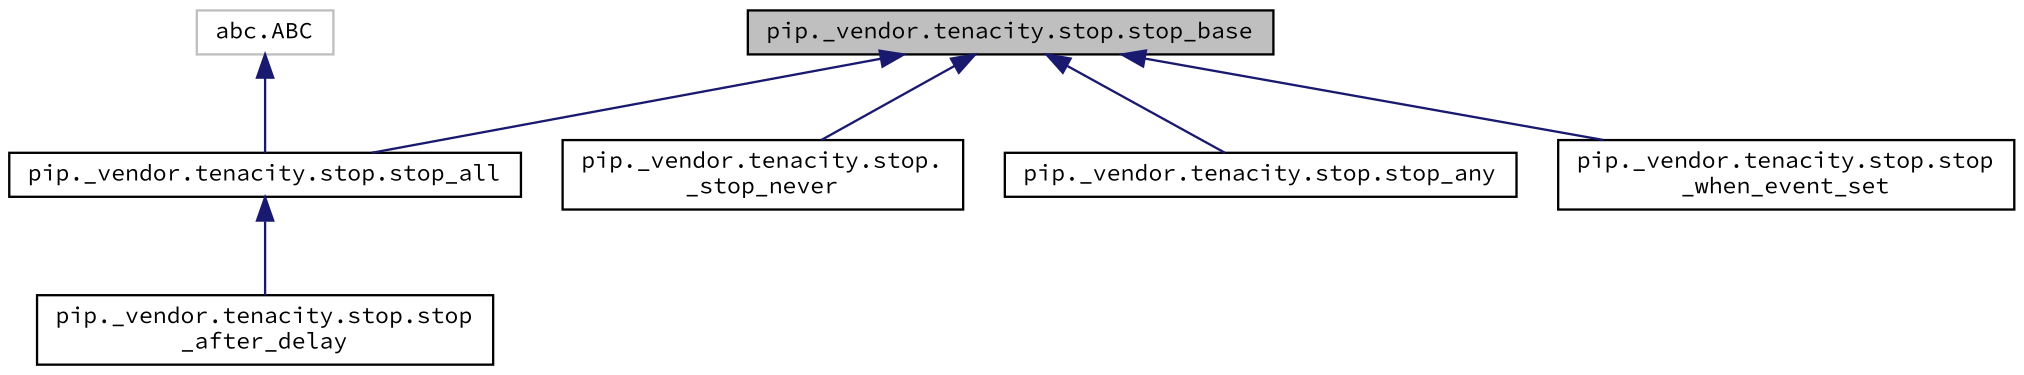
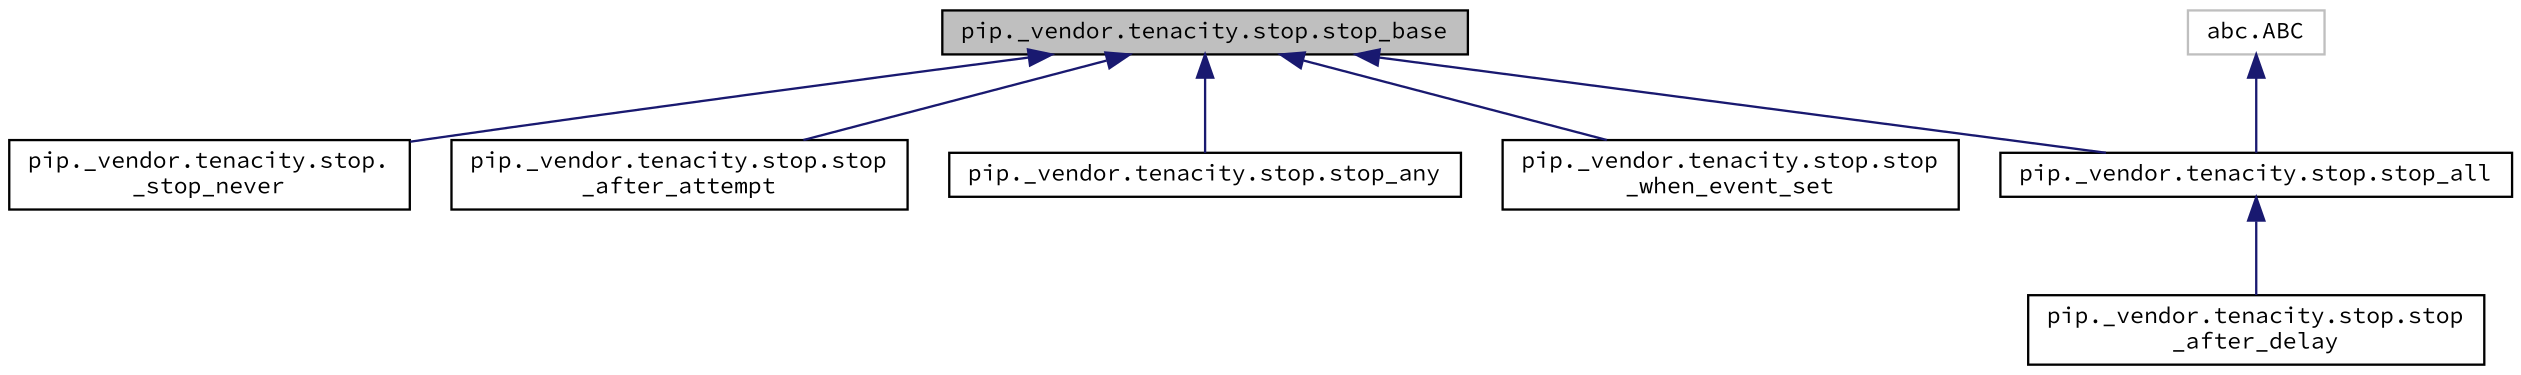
none -> (680, 175)
